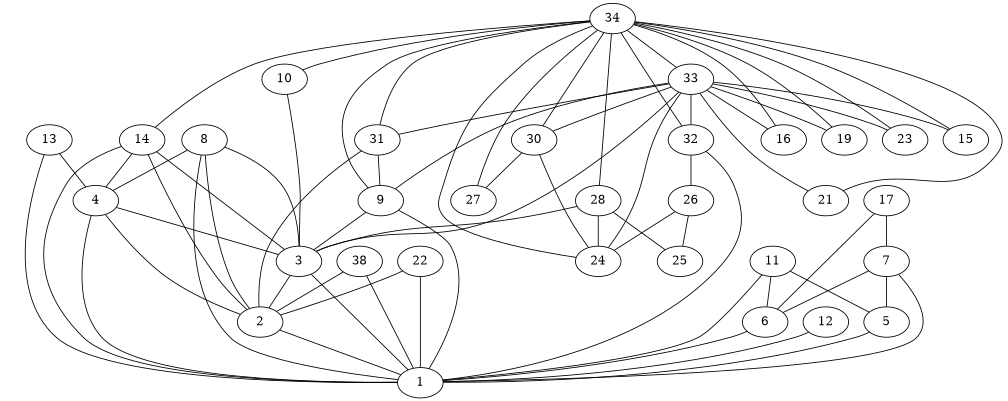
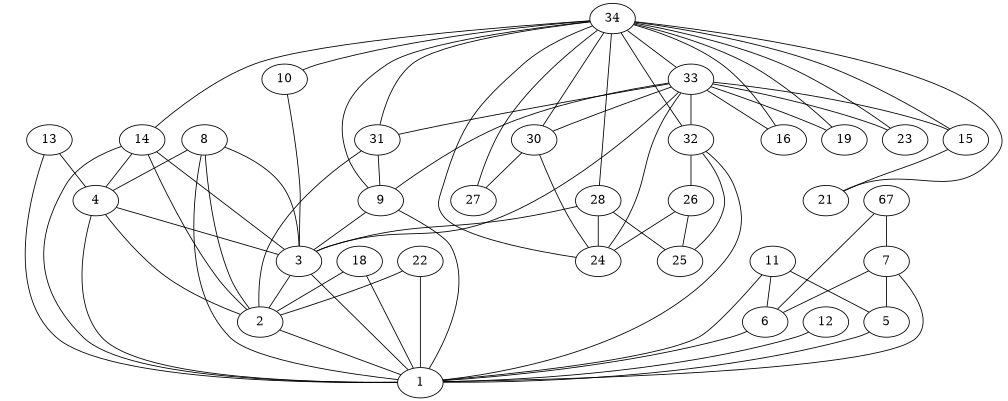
(747, 150) -> (896, 170)
(887, 201) -> (887, 201)
none -> (725, 204)
(360, 261) -> (360, 261)
